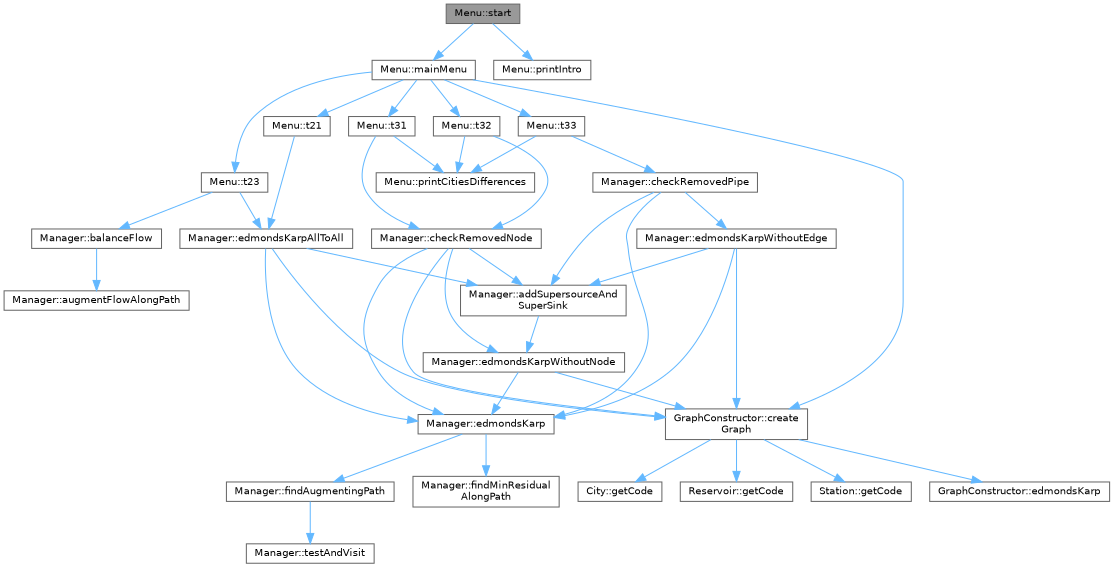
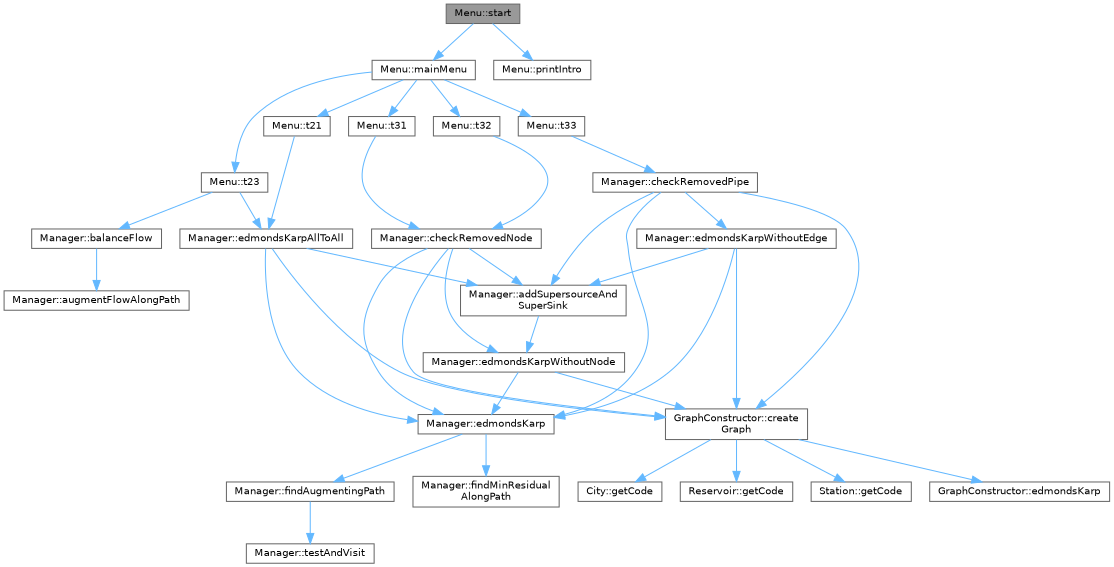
(826, 152) -> (858, 274)
(455, 182) -> none
